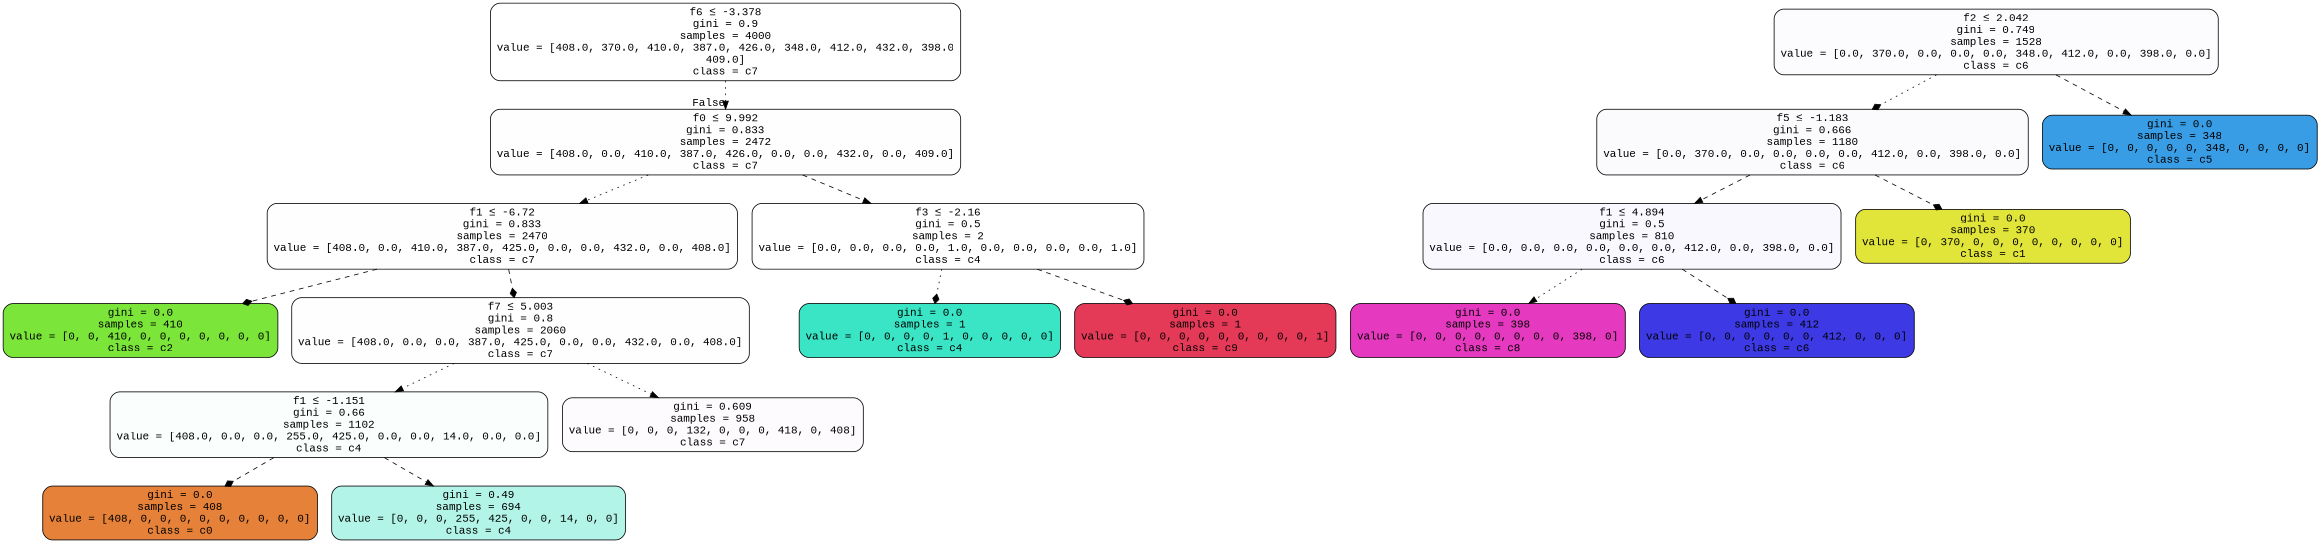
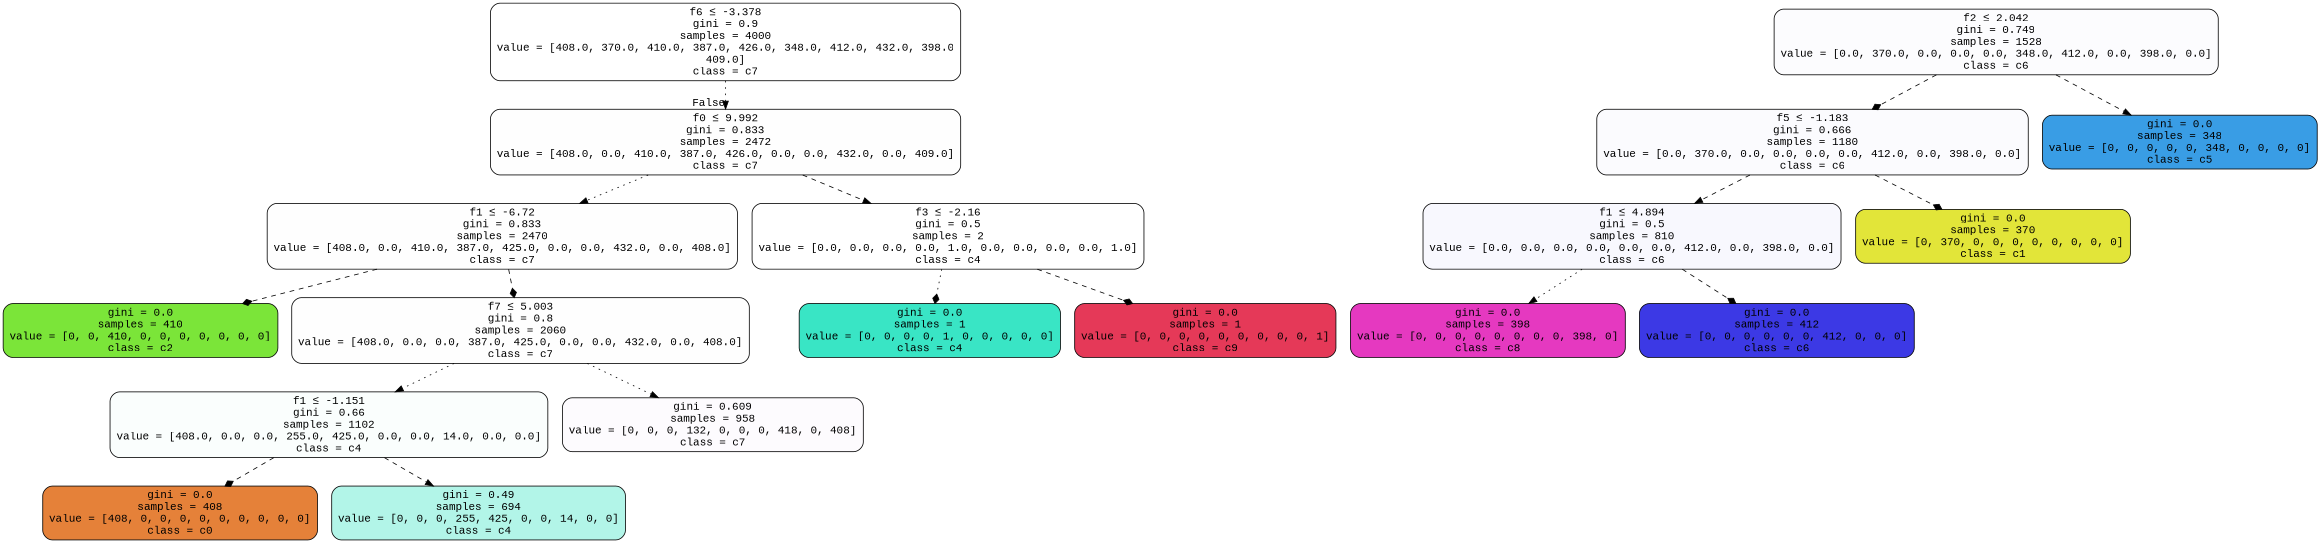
(1909, 90) -> (1909, 90)
